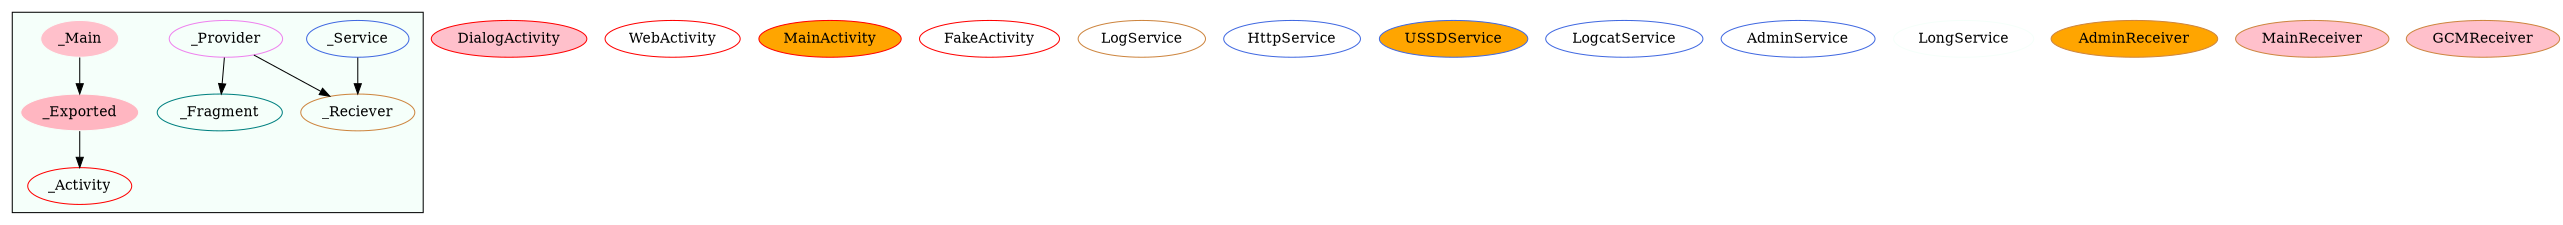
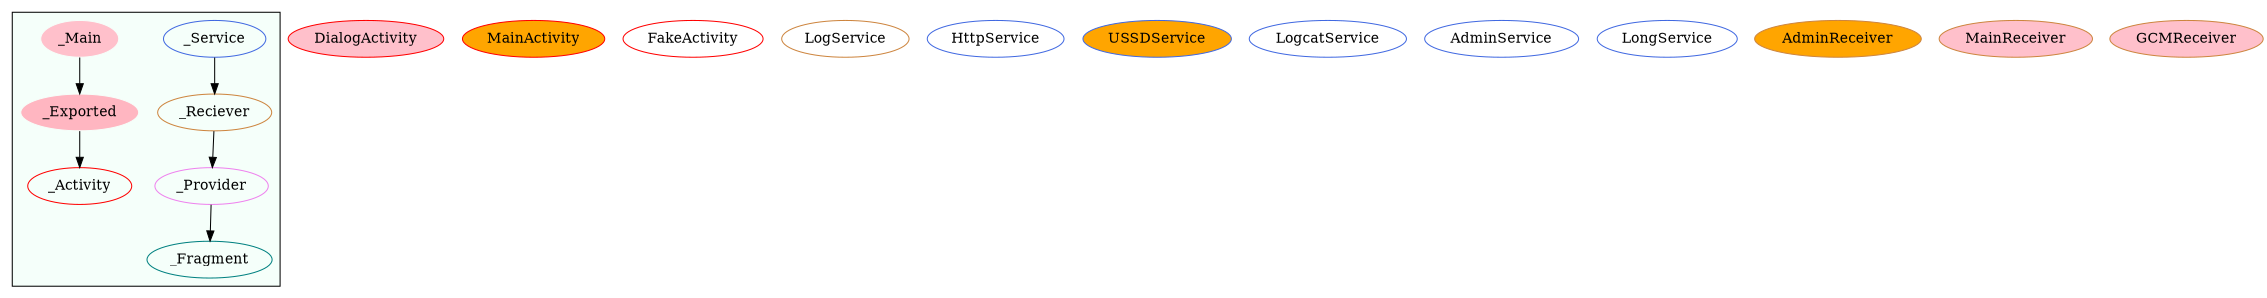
(673, 39) -> none
(1964, 39) -> (1667, 39)
(287, 73) -> (213, 144)
